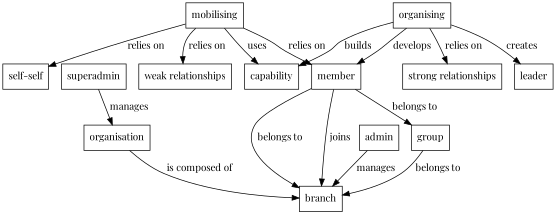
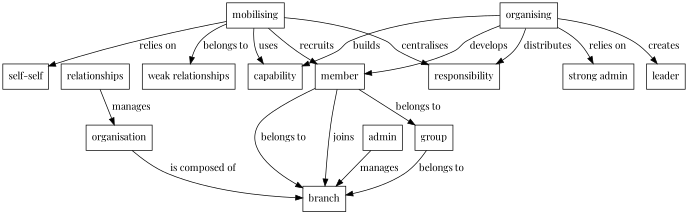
(207, 46) -> (226, 46)
(307, 46) -> (317, 46)
(94, 77) -> (95, 77)
(452, 77) -> (598, 77)
none -> (464, 77)
